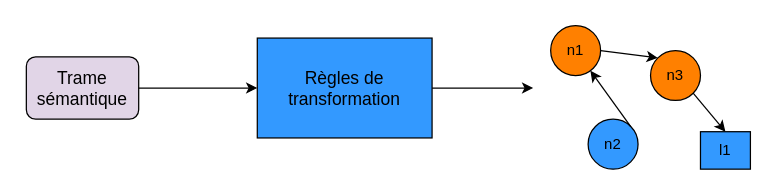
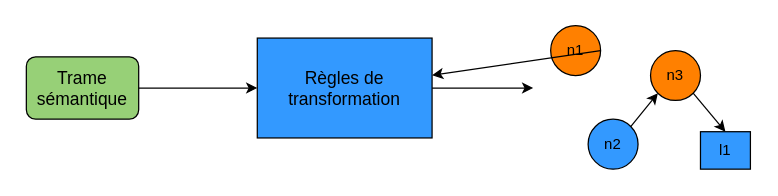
(625, 54) -> (520, 62)
(82, 88) -> (82, 88)
(613, 102) -> (642, 113)
